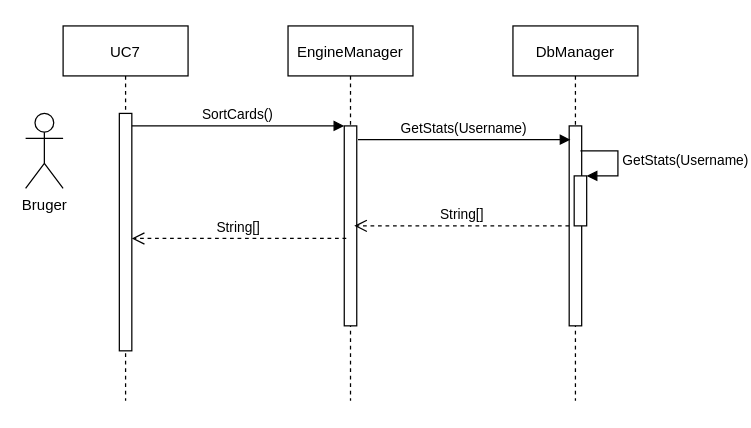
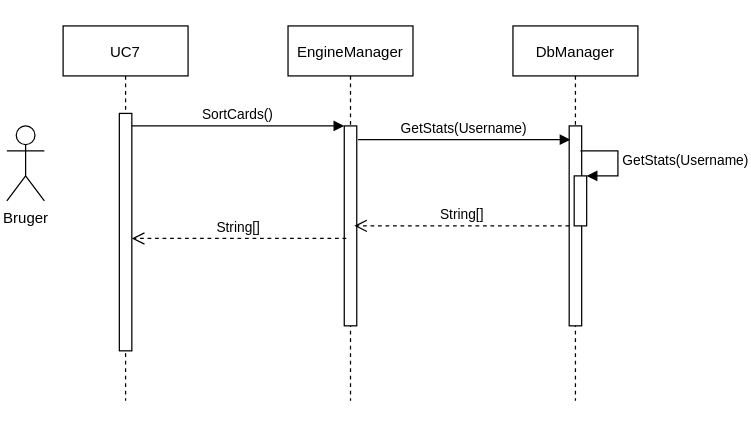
(44, 151) -> (26, 163)
